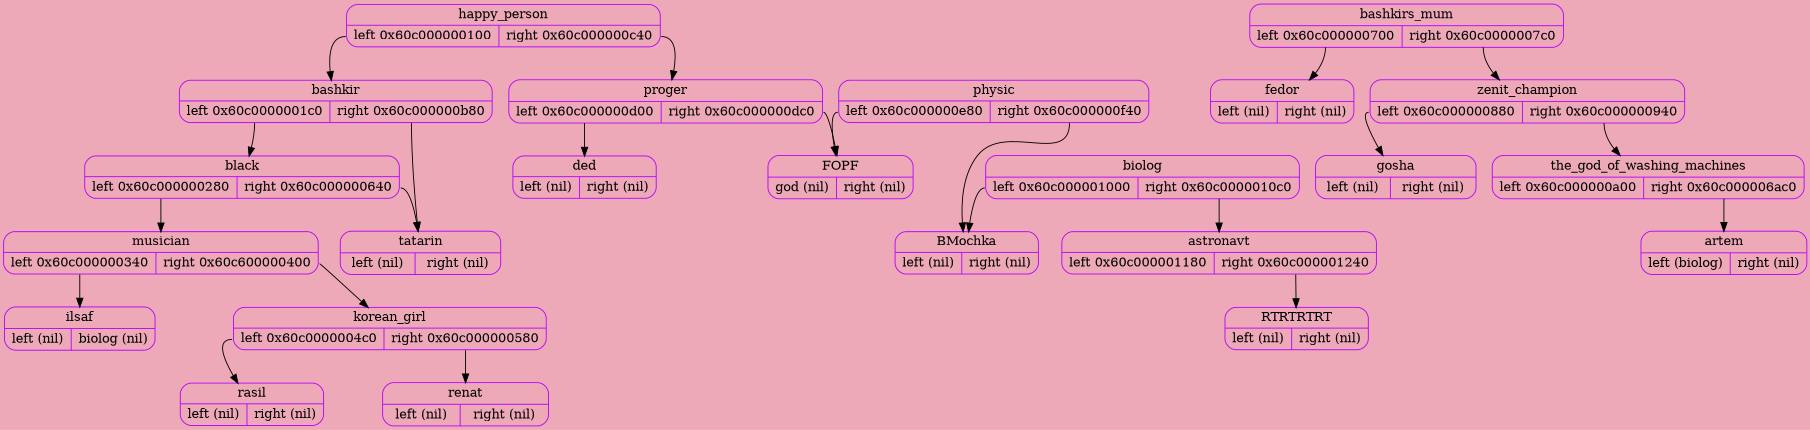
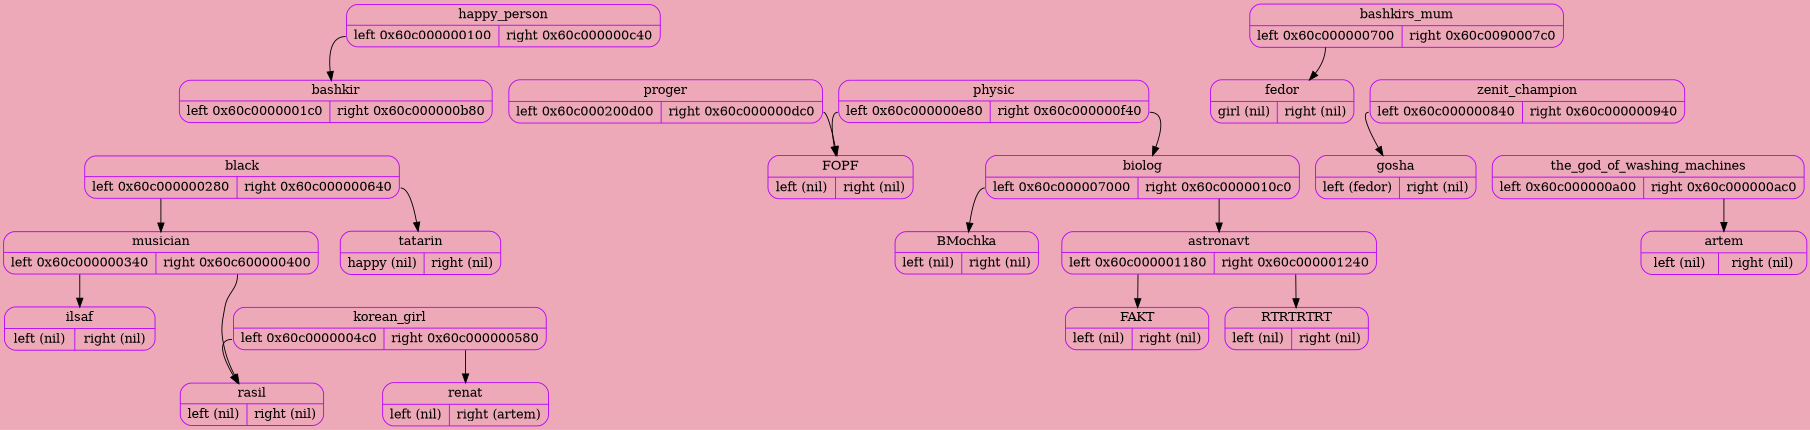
(1483, 36) -> (1483, 36)
(675, 50) -> none
(1486, 61) -> none
(585, 112) -> (585, 112)
(1244, 112) -> (1244, 112)
(1446, 112) -> (1446, 112)
(254, 135) -> none
(1607, 137) -> none
(993, 145) -> (1161, 127)
(413, 173) -> none
(585, 177) -> none
(802, 187) -> (802, 187)
(1062, 187) -> (1062, 187)
(1353, 187) -> (1357, 187)
(1724, 187) -> (1724, 187)
(378, 263) -> (382, 263)
(1686, 263) -> (1680, 263)
(341, 282) -> (222, 324)
none -> (1137, 329)
(113, 339) -> (115, 339)
(504, 415) -> (499, 415)
